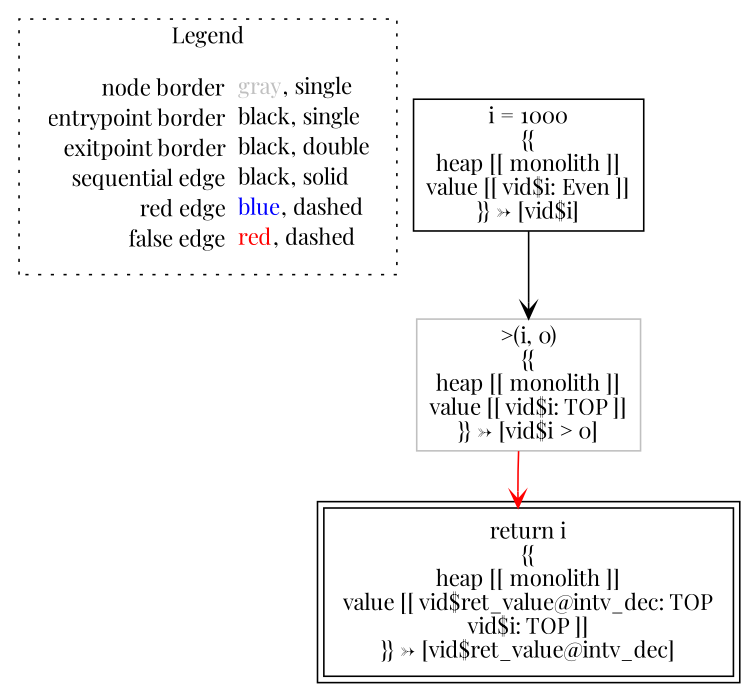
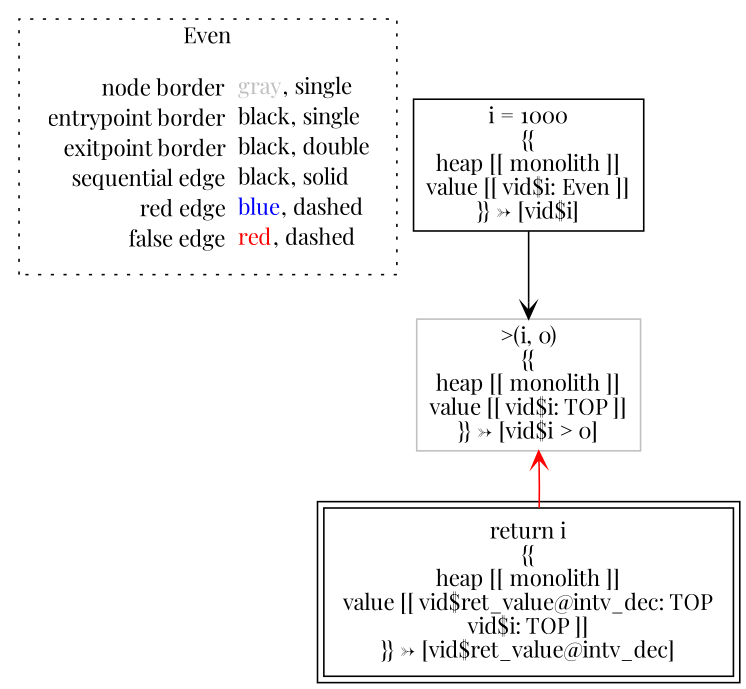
(208, 37) -> (208, 37)
(518, 471) -> (539, 487)
